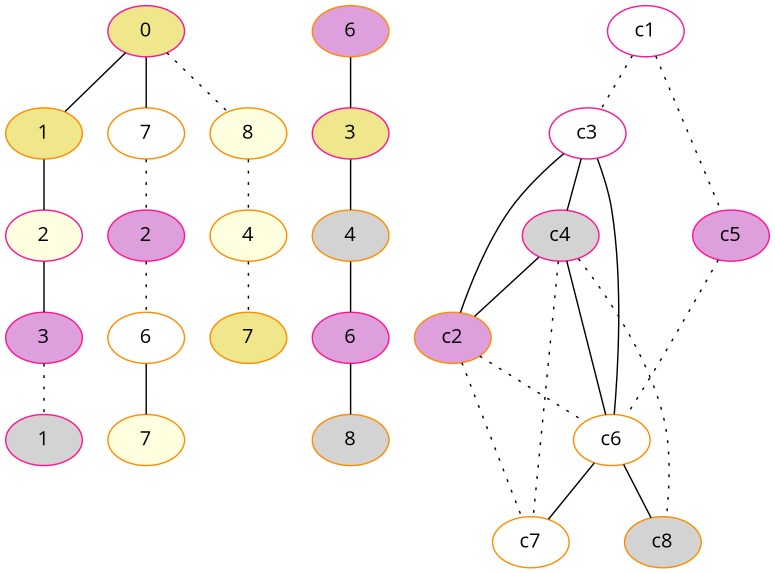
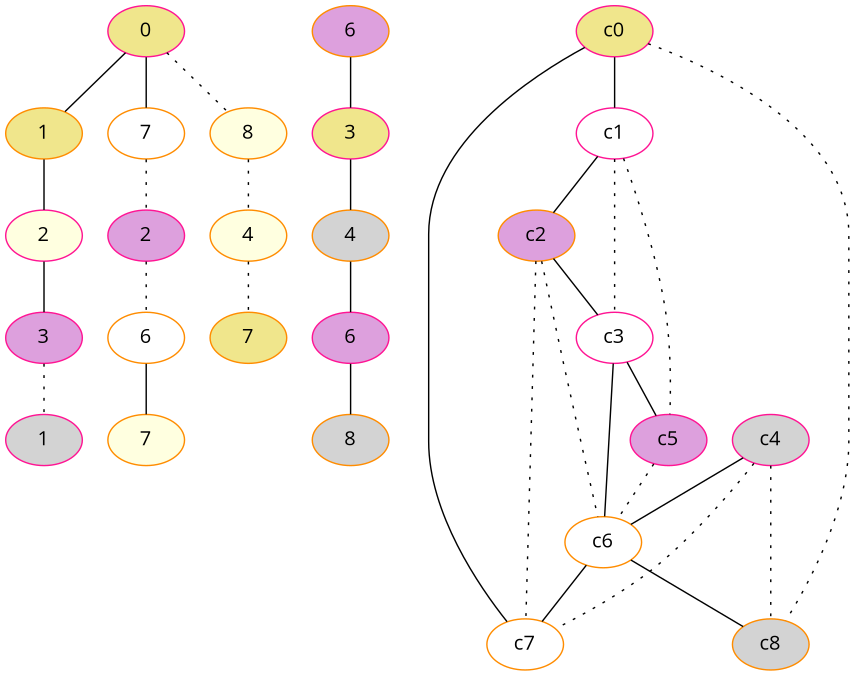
none -> (615, 31)
(574, 185) -> (642, 389)
(507, 287) -> (576, 185)
